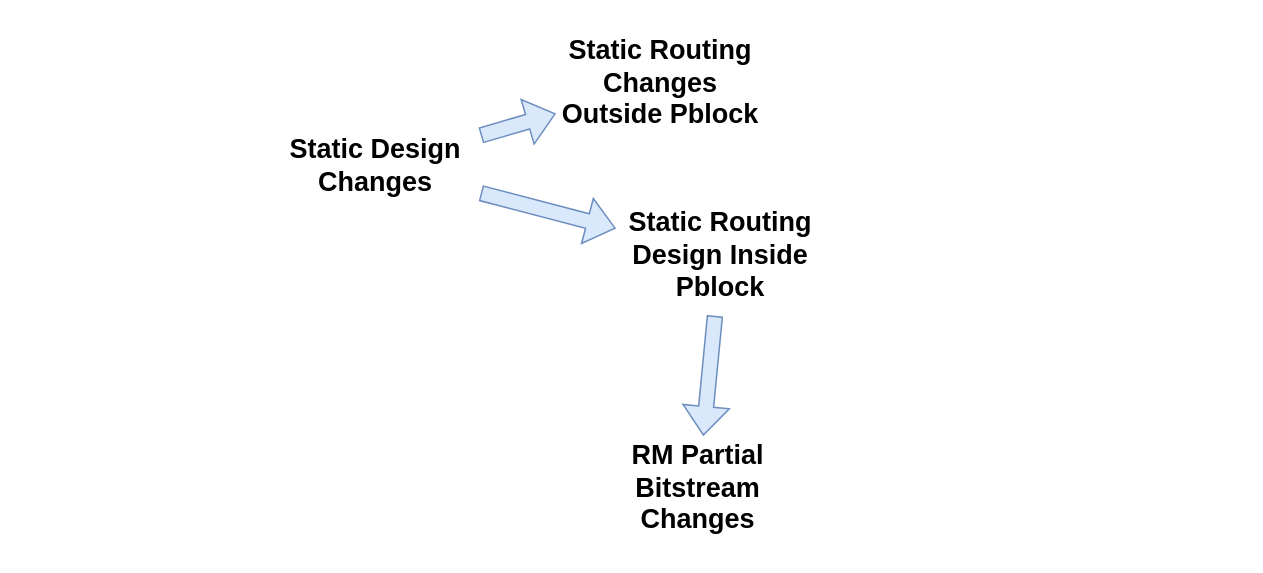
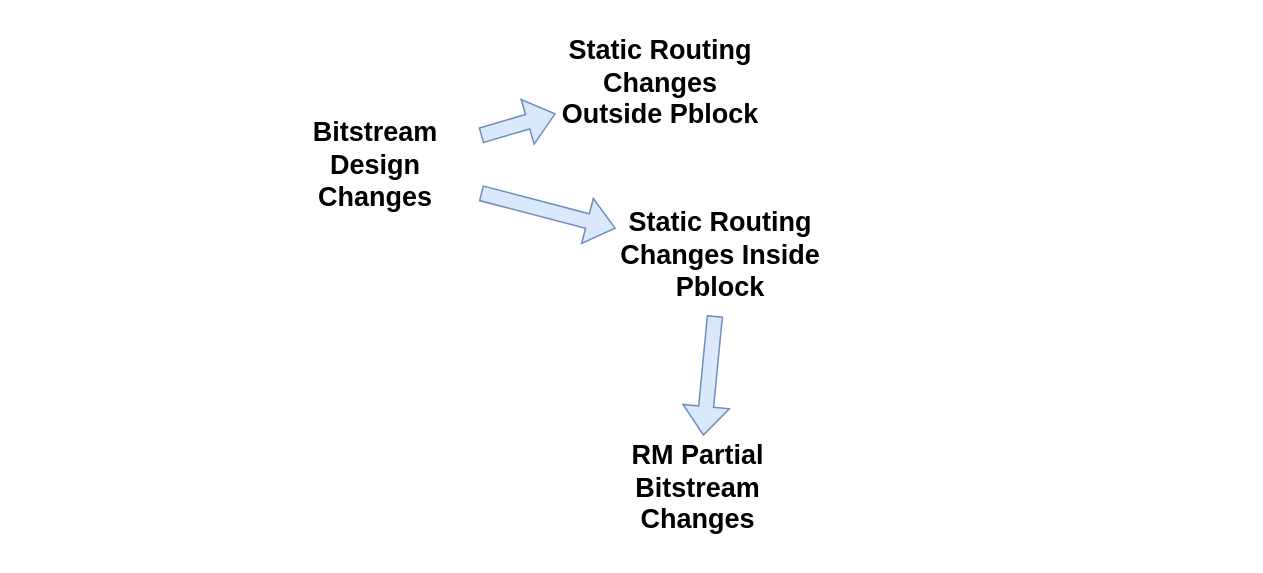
(376, 166) -> (376, 166)
(721, 256) -> (721, 256)
